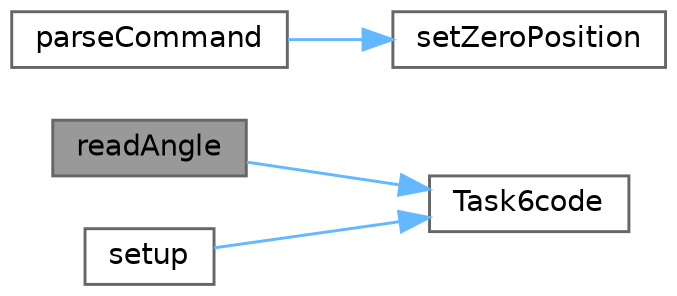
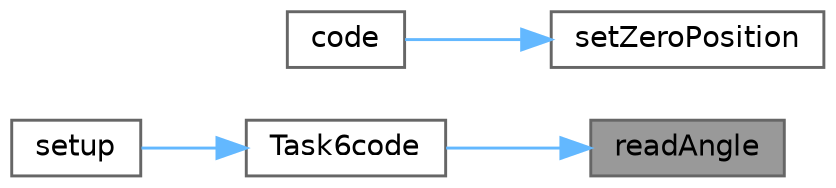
(150, 40) -> (346, 40)
(323, 173) -> (503, 148)
